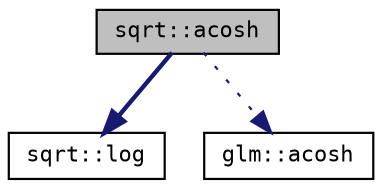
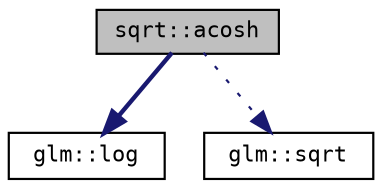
(87, 156) -> (87, 156)
(289, 156) -> (289, 156)
